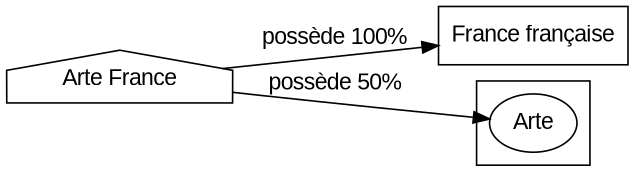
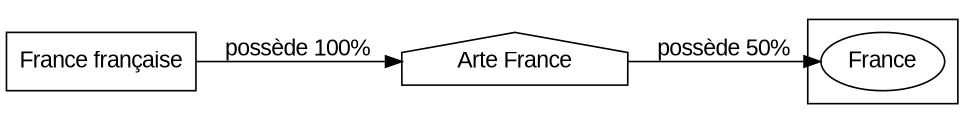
(322, 58) -> (291, 62)
(533, 123) -> (883, 62)
